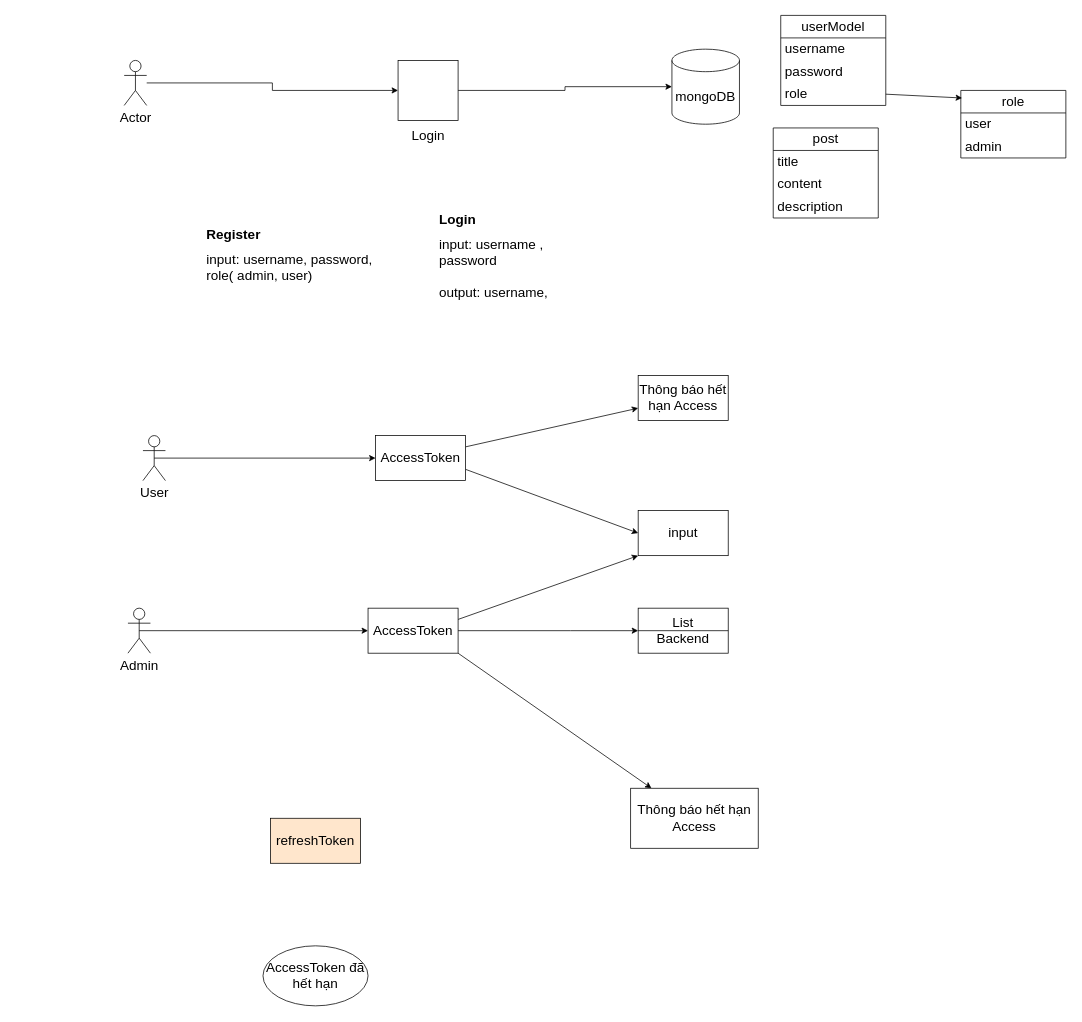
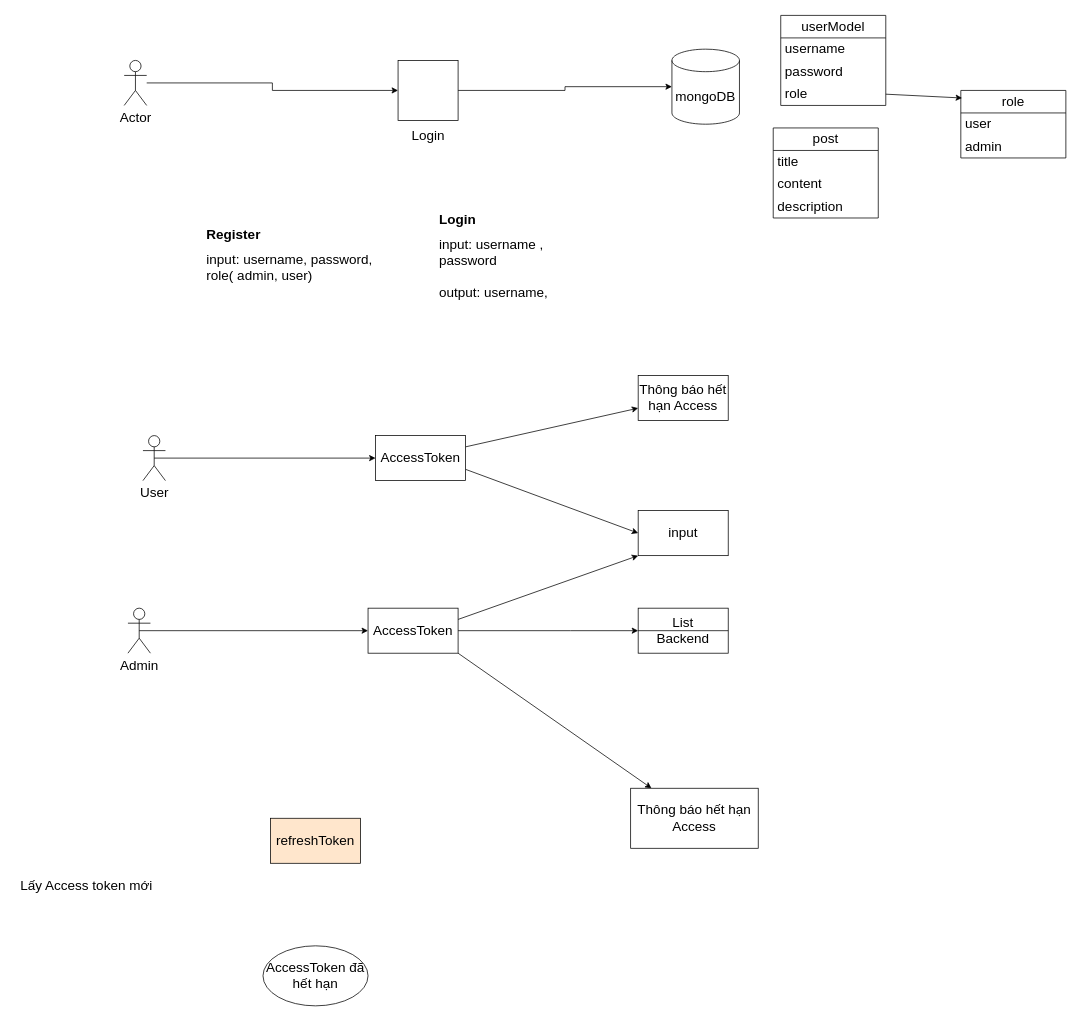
none -> (87, 885)
